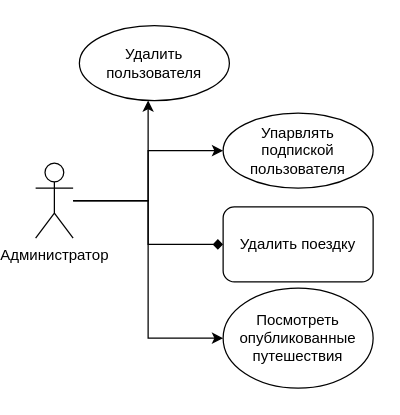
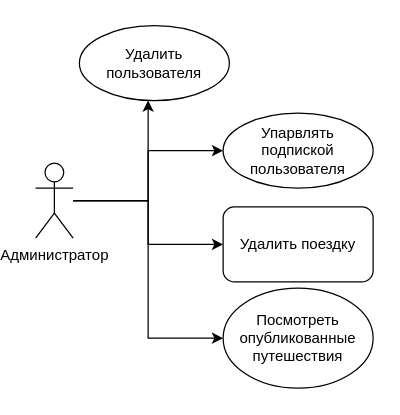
(212, 244) -> (213, 244)
